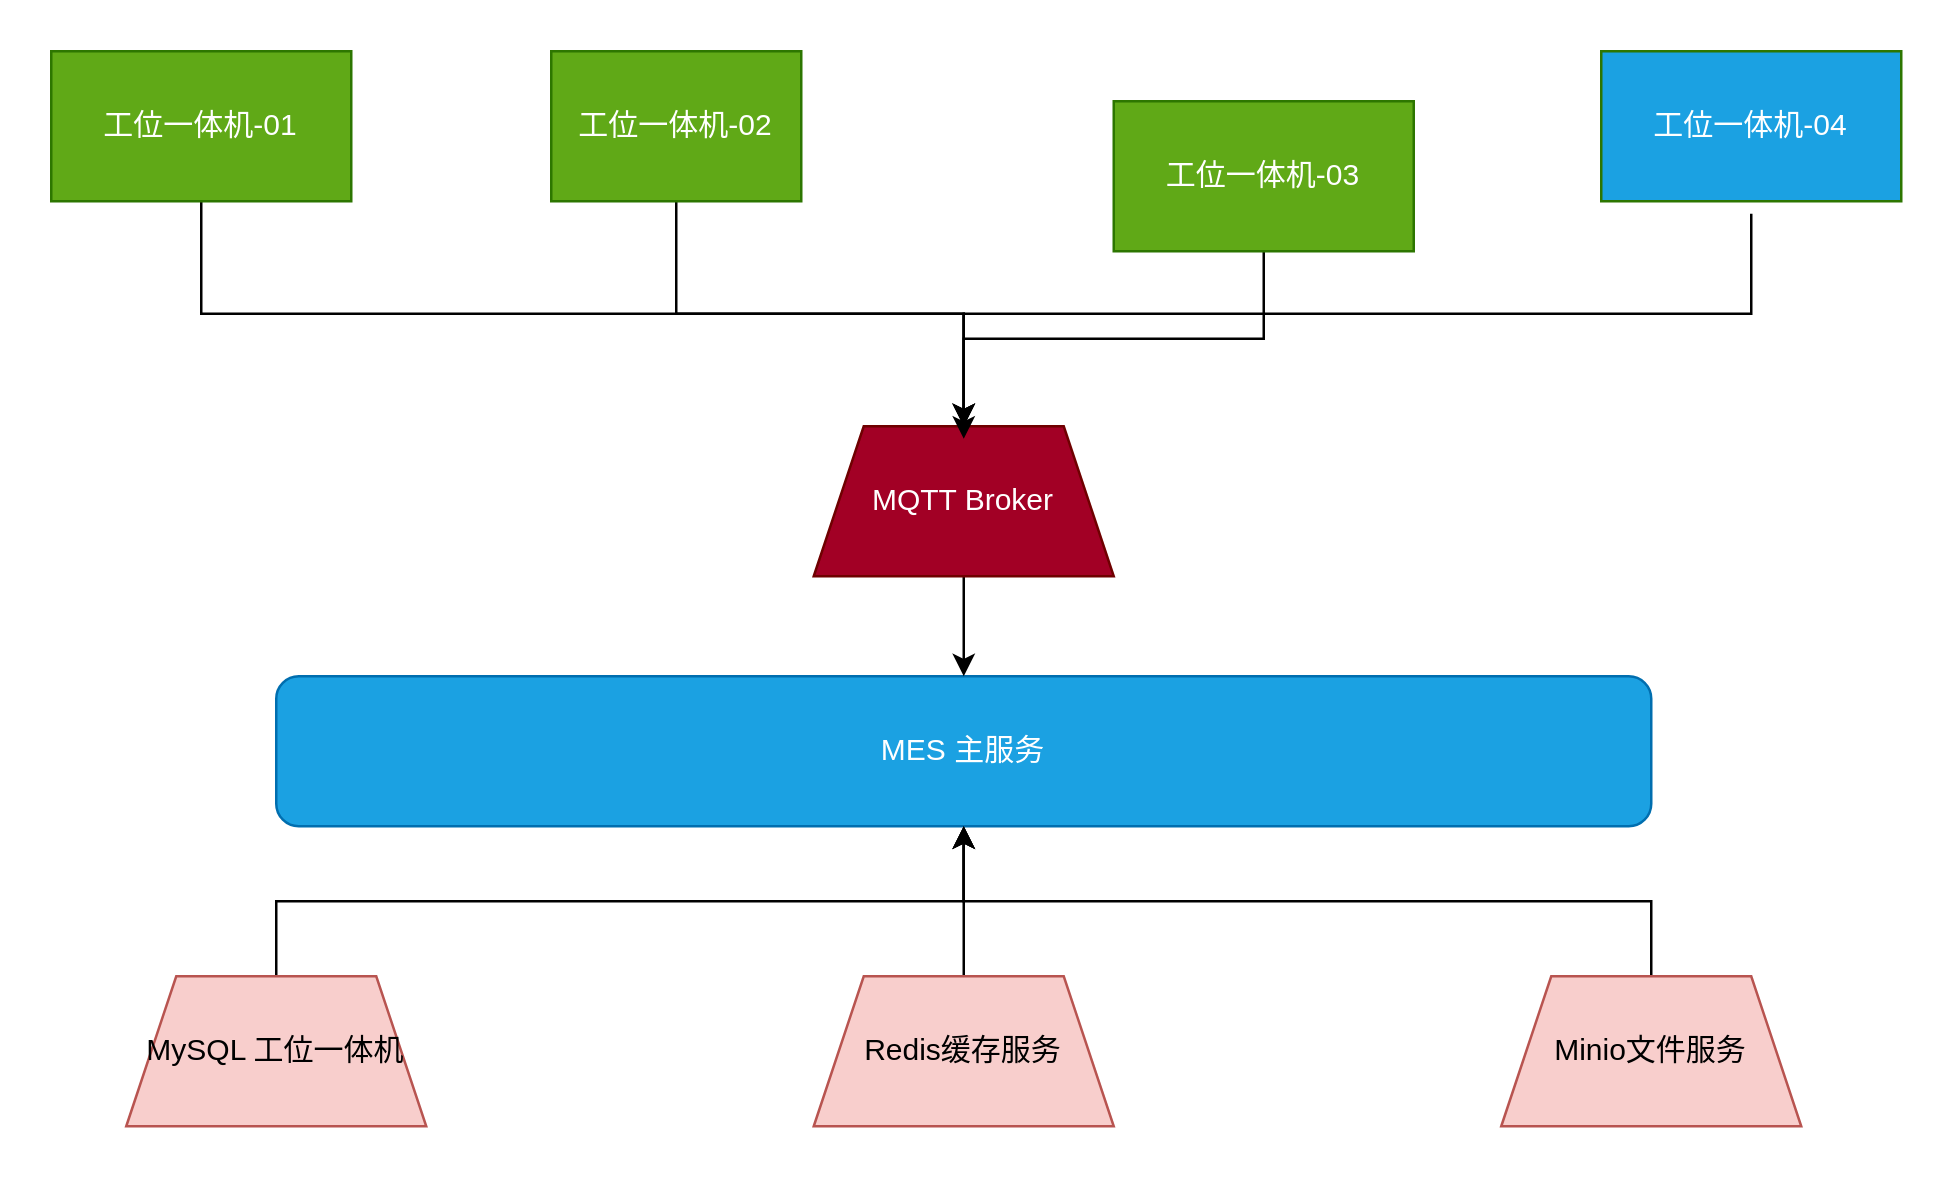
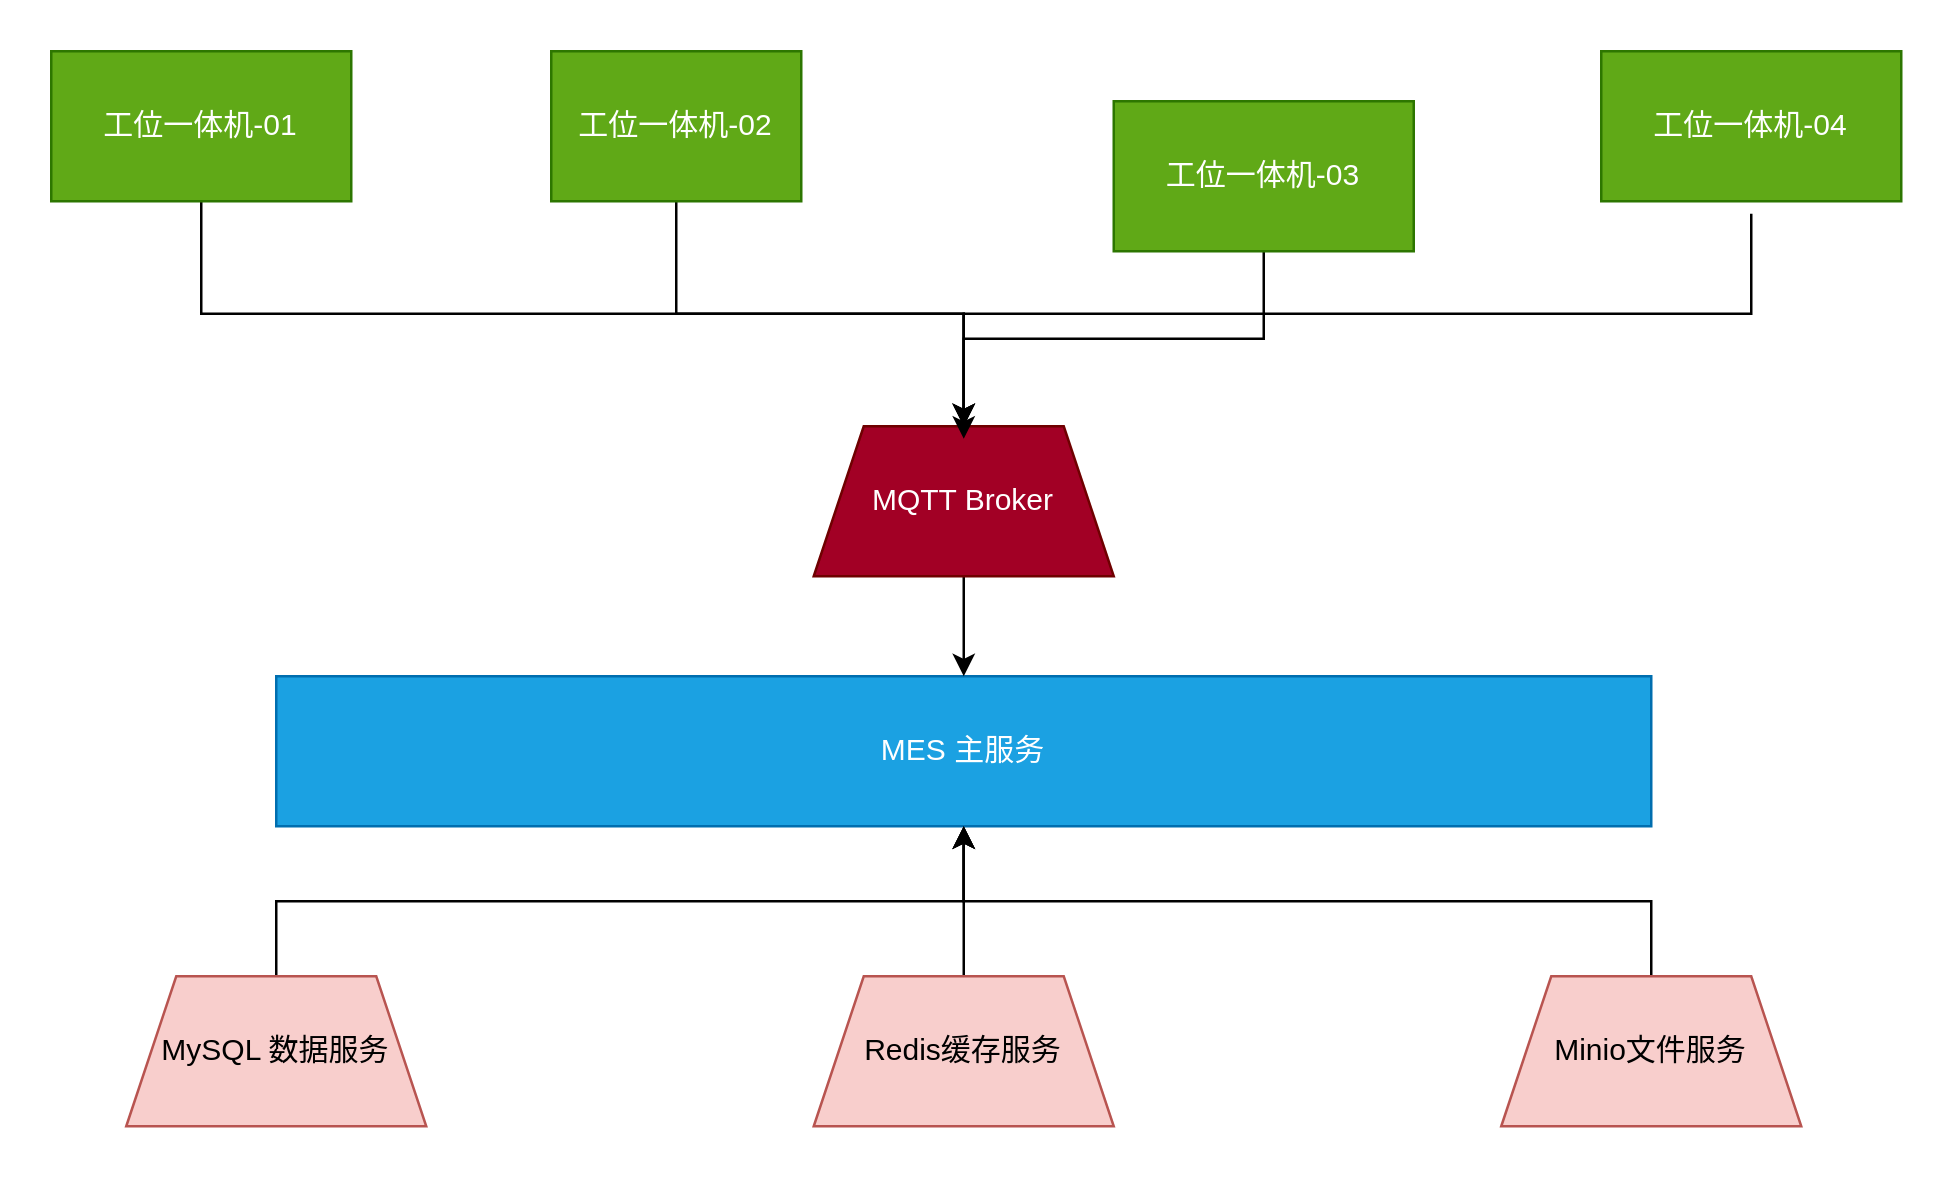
(1751, 126) -> (1751, 126)
(964, 751) -> (964, 751)
(276, 1051) -> (276, 1051)
